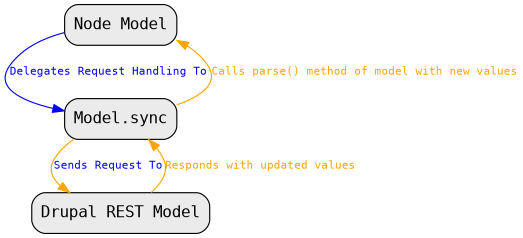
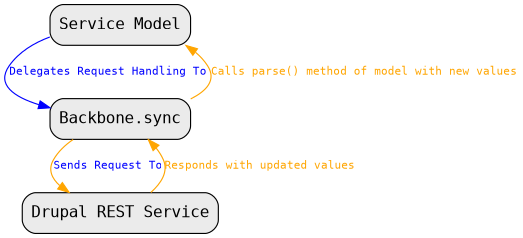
(121, 25) -> (120, 25)
(121, 119) -> (120, 119)
(121, 213) -> (120, 213)
